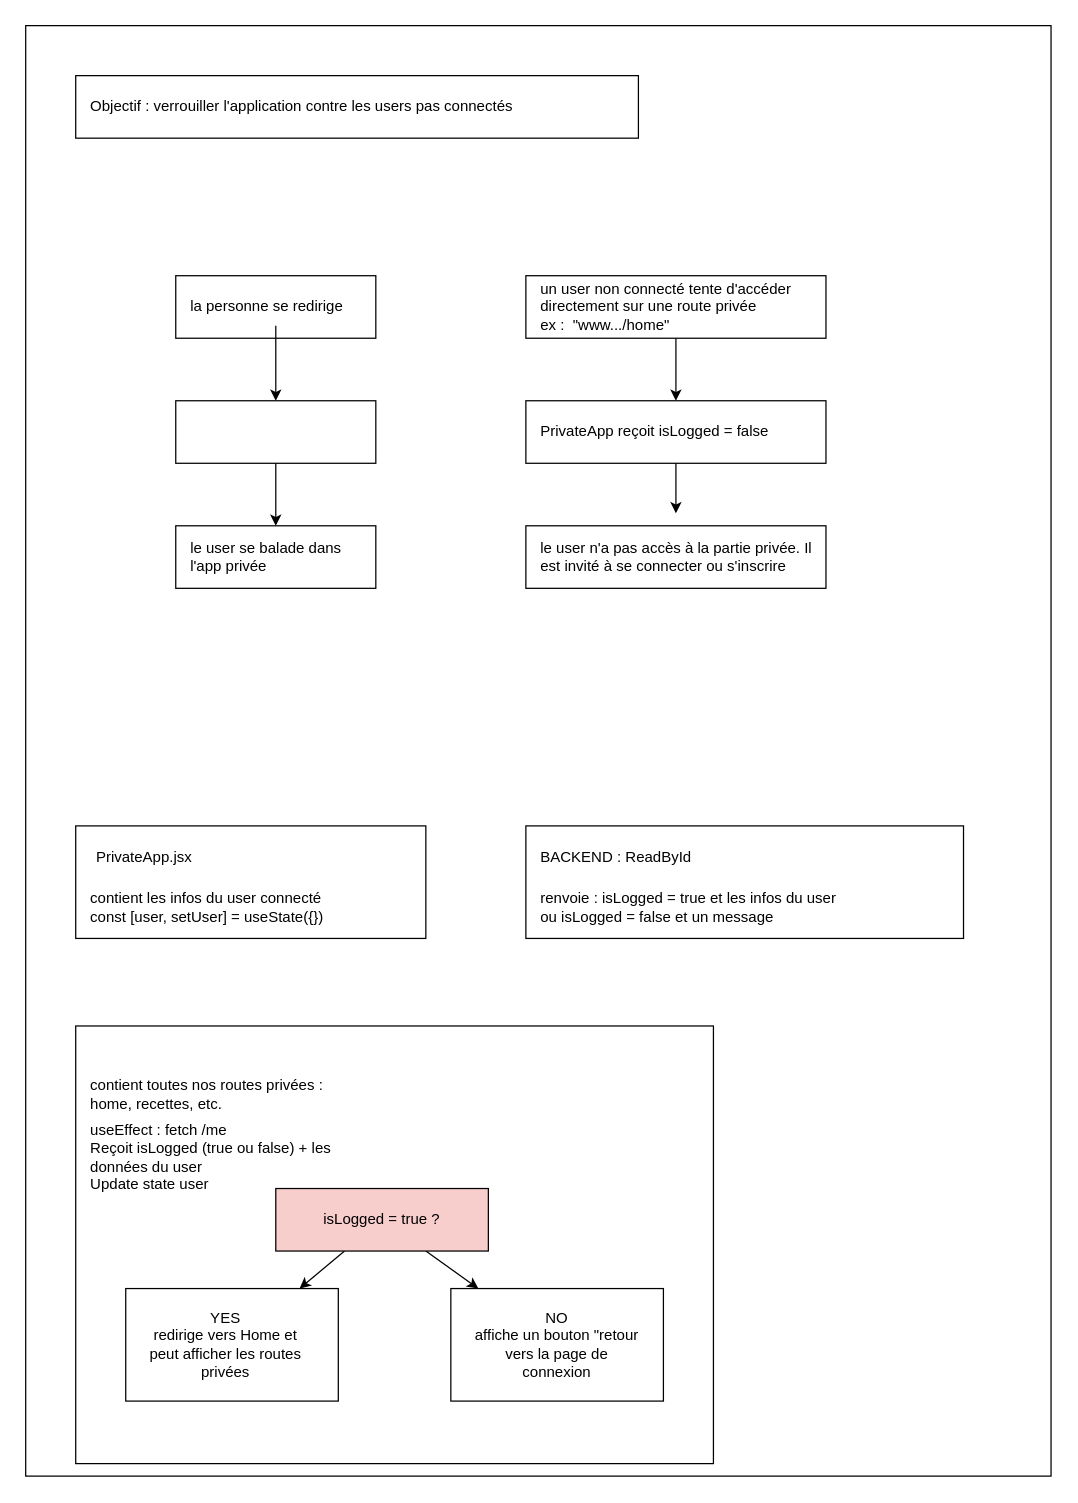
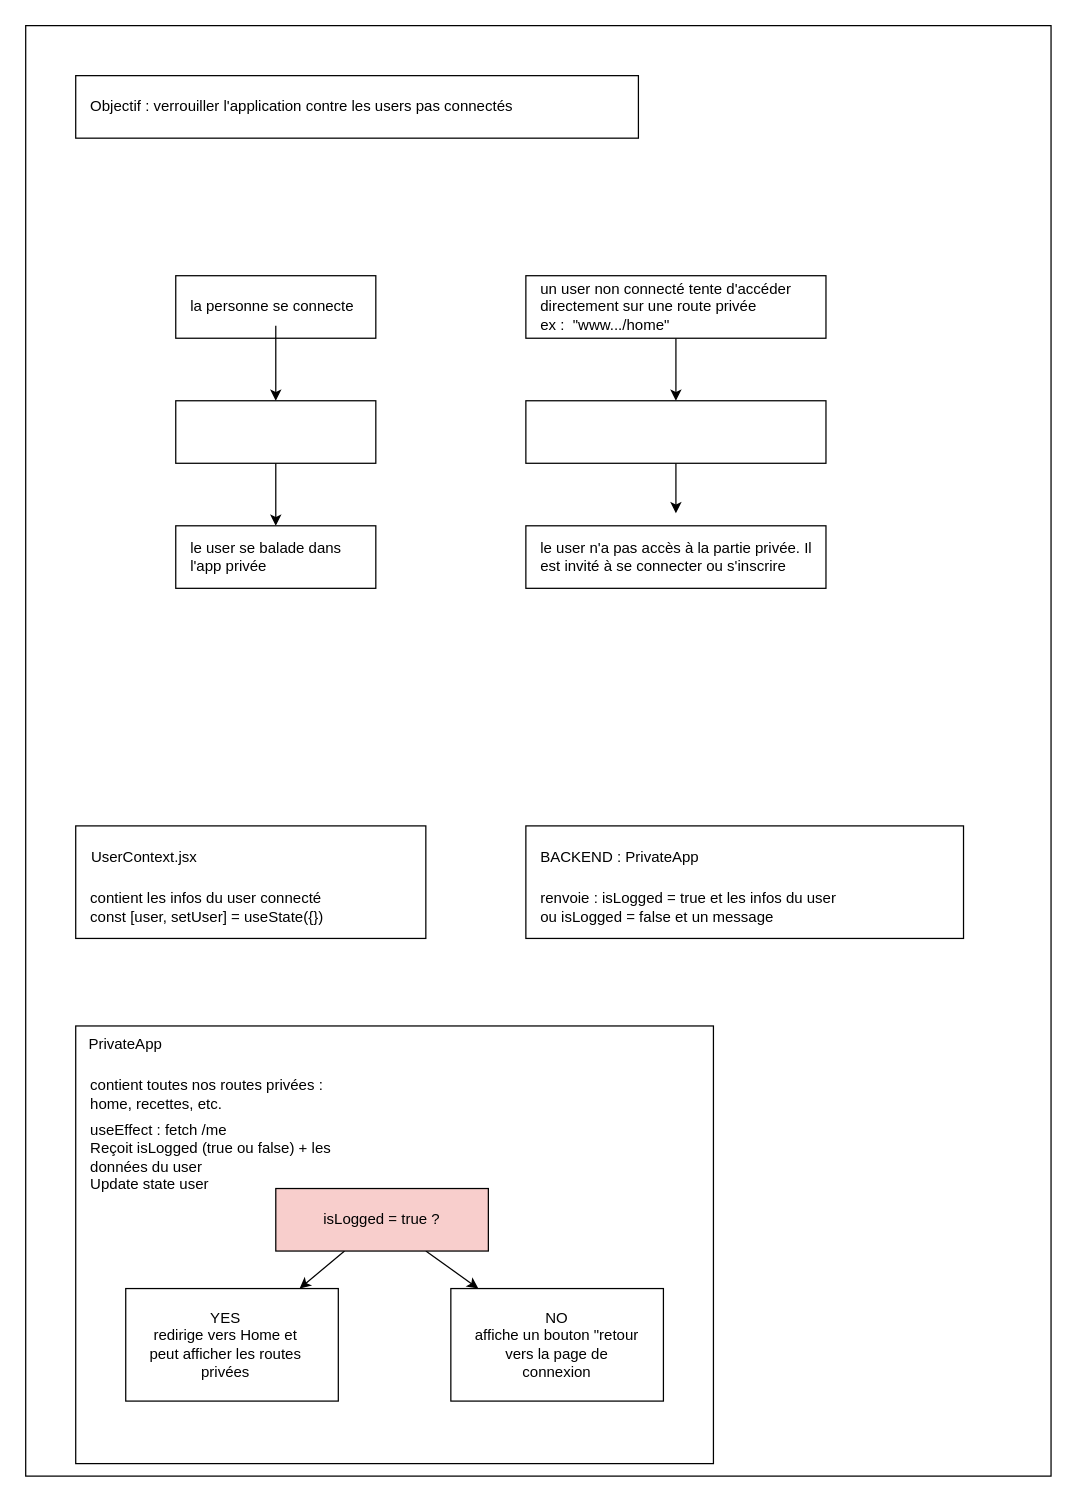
(276, 307) -> (277, 307)
(682, 432) -> none
(144, 857) -> (144, 857)
(610, 857) -> (617, 857)
none -> (126, 1044)
